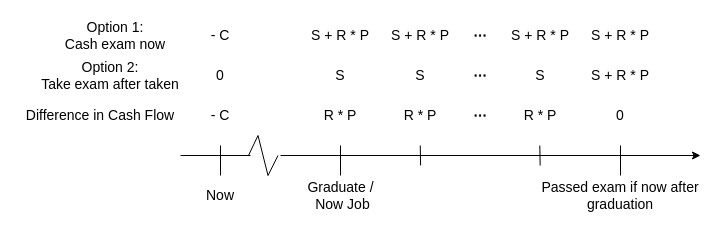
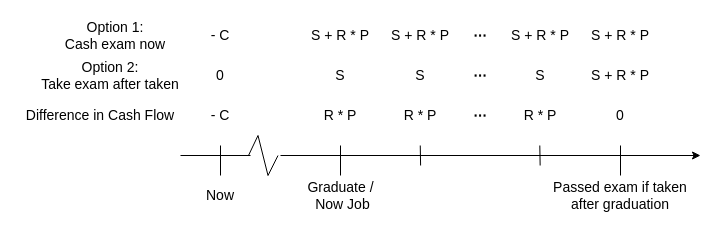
(621, 196) -> (621, 196)
